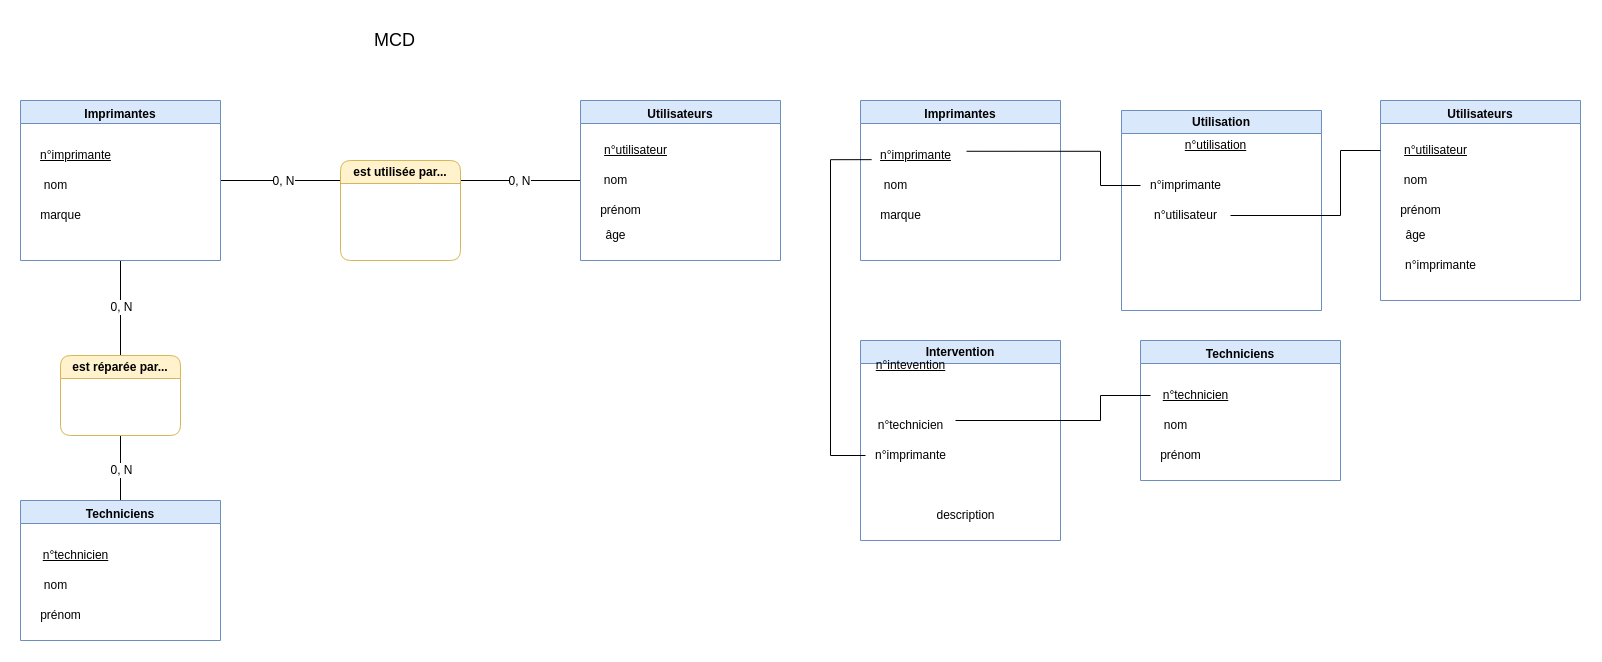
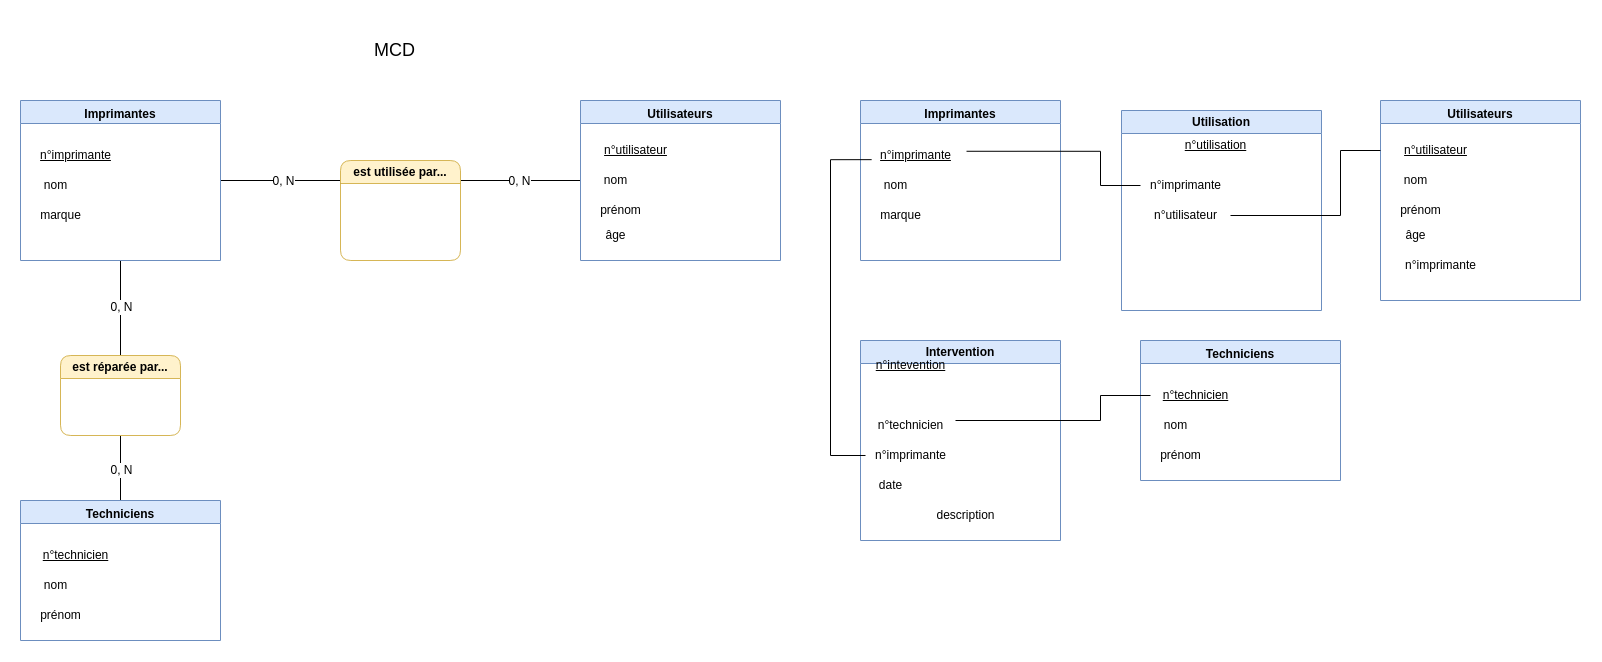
(395, 41) -> (395, 51)
none -> (891, 486)
